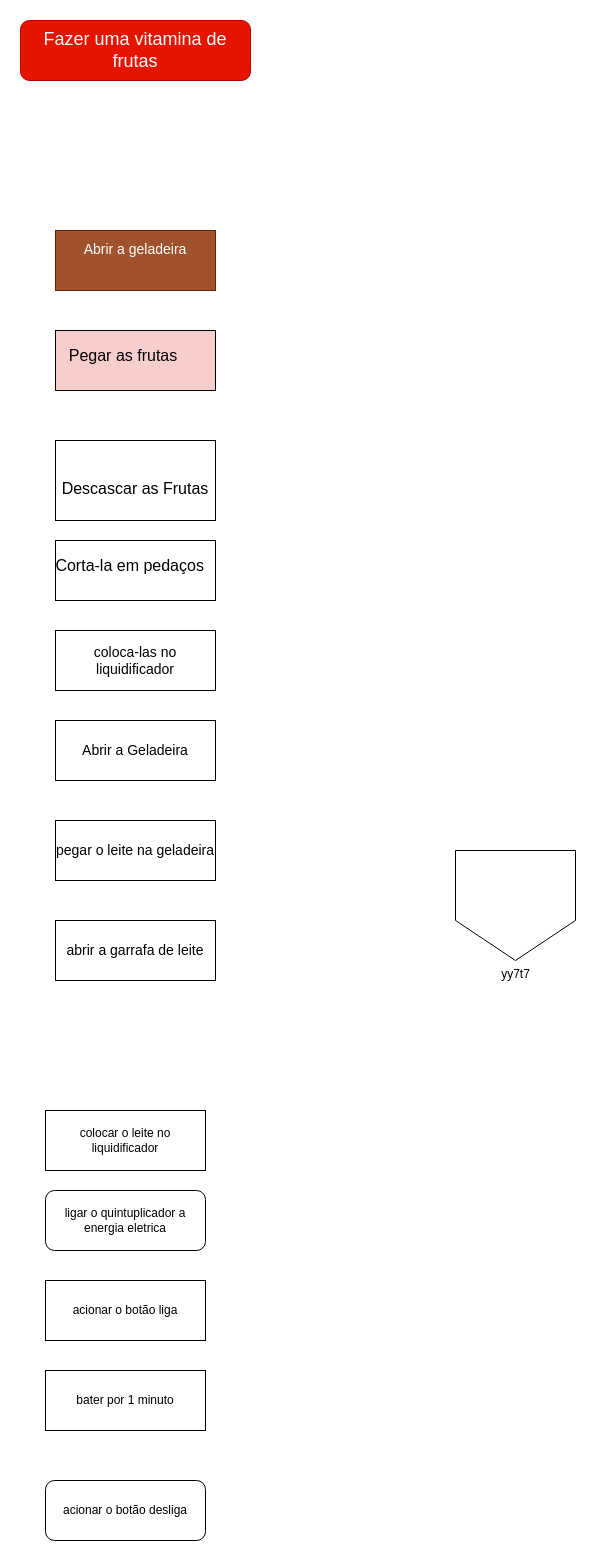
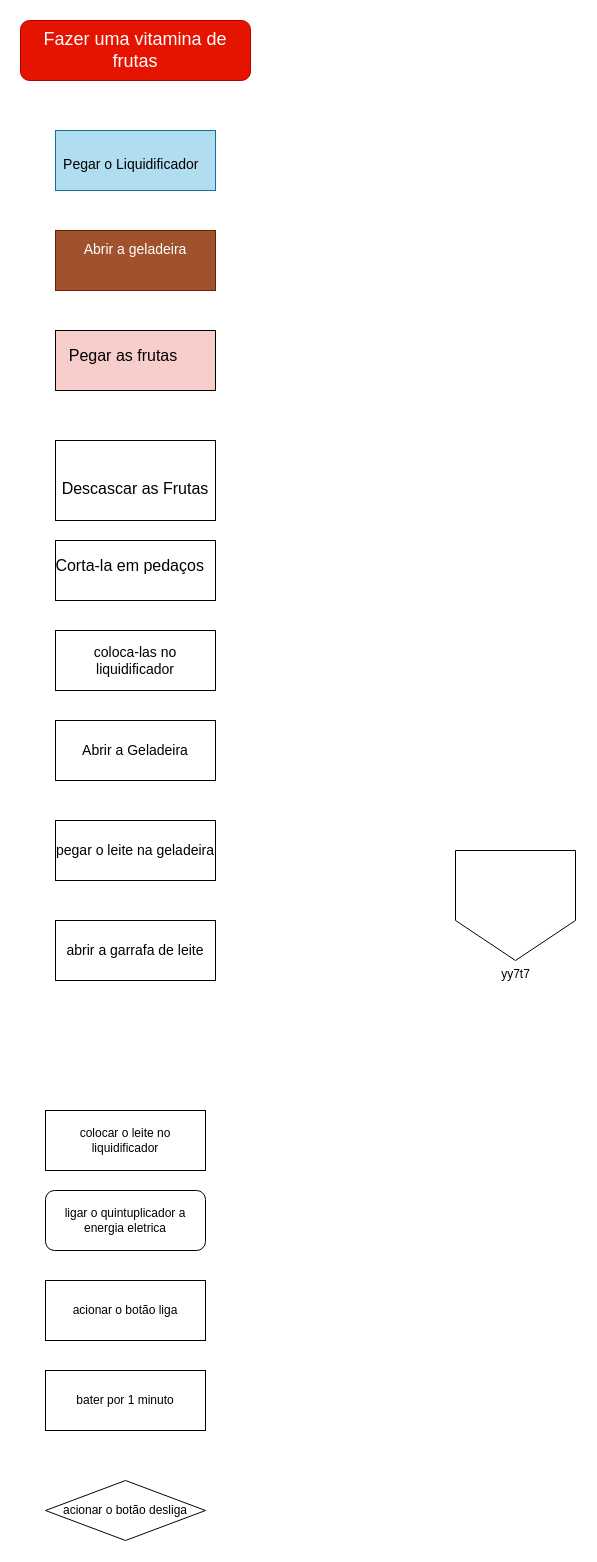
none -> (136, 161)
(126, 1511) -> (126, 1511)
